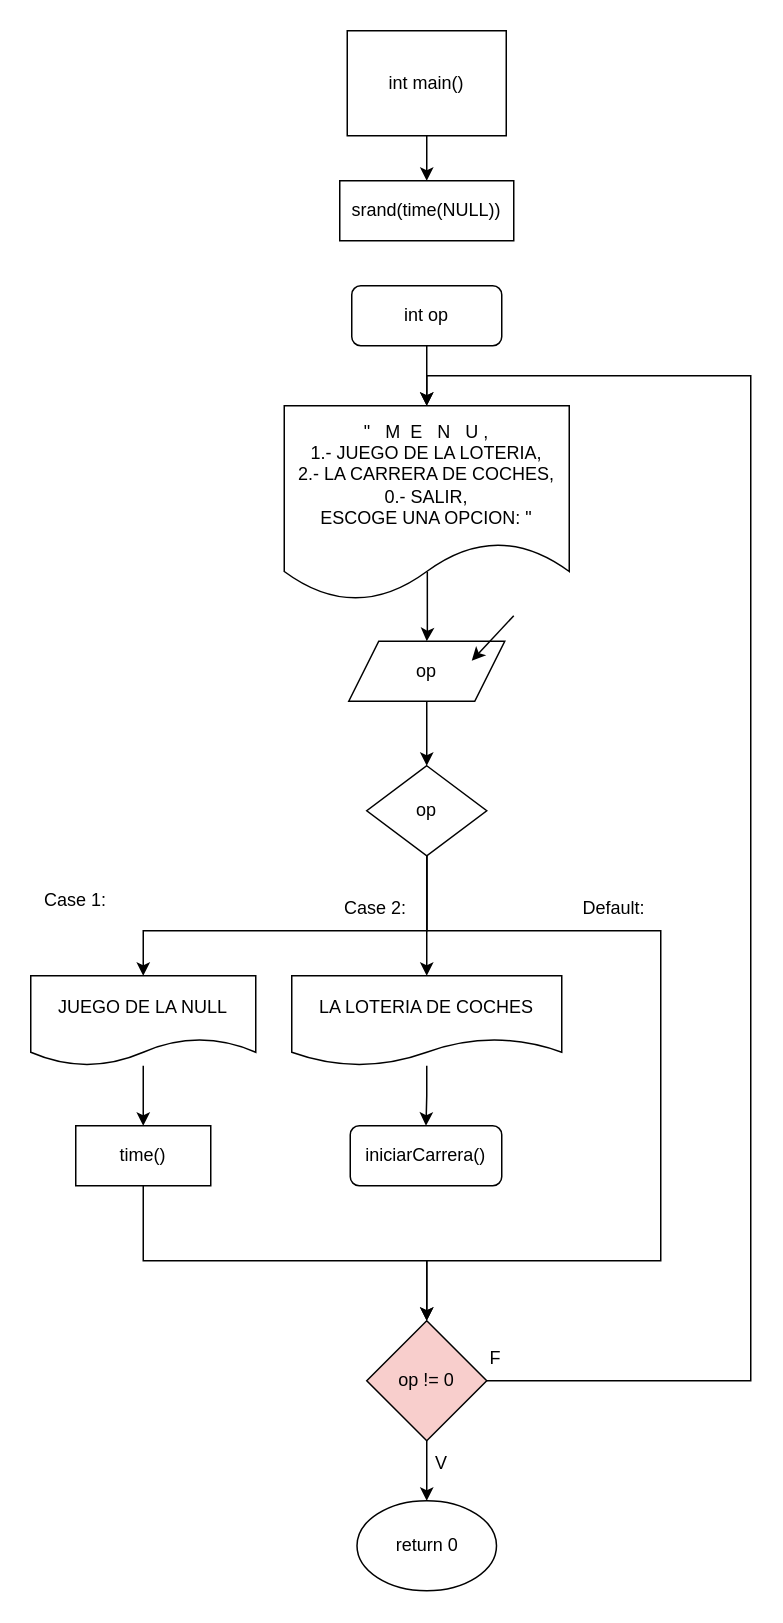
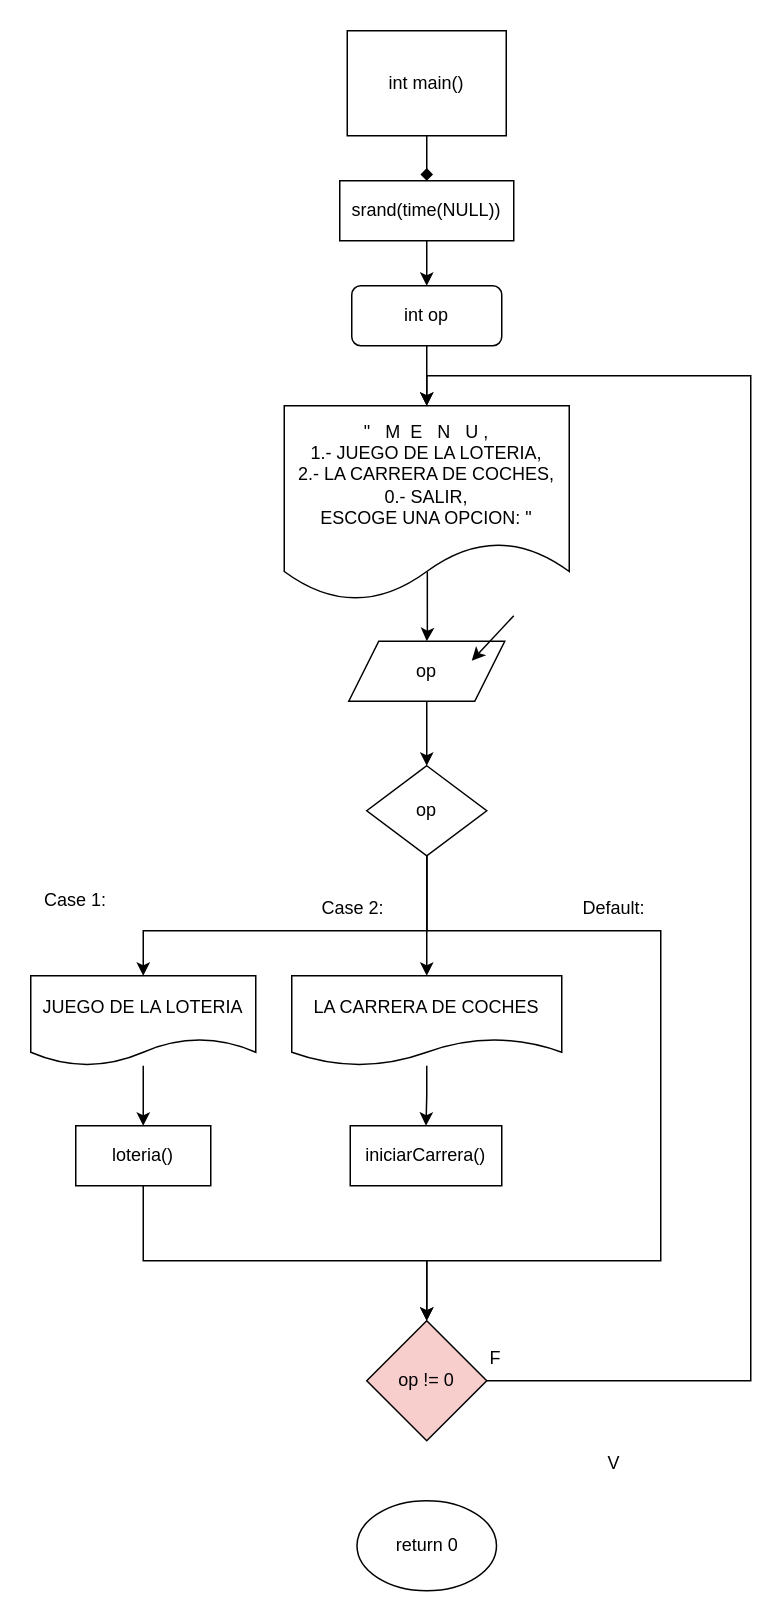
(427, 169) -> (427, 168)
none -> (427, 269)
(376, 908) -> (353, 908)
(143, 1007) -> (143, 1007)
(427, 1007) -> (427, 1007)
(143, 1156) -> (143, 1156)
(426, 1156) -> (426, 1156)
(442, 1463) -> (614, 1463)
(427, 1466) -> none
